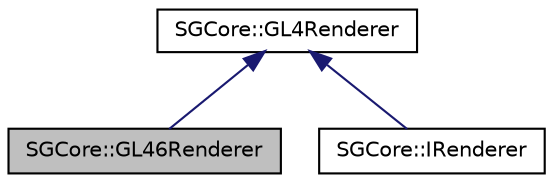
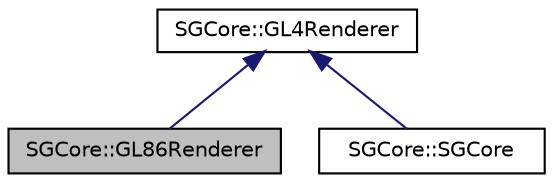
(145, 151) -> (145, 151)
(432, 151) -> (432, 151)
